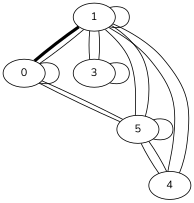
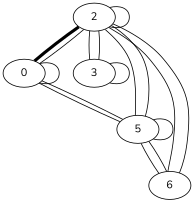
(94, 17) -> (94, 17)
(170, 185) -> (170, 185)
